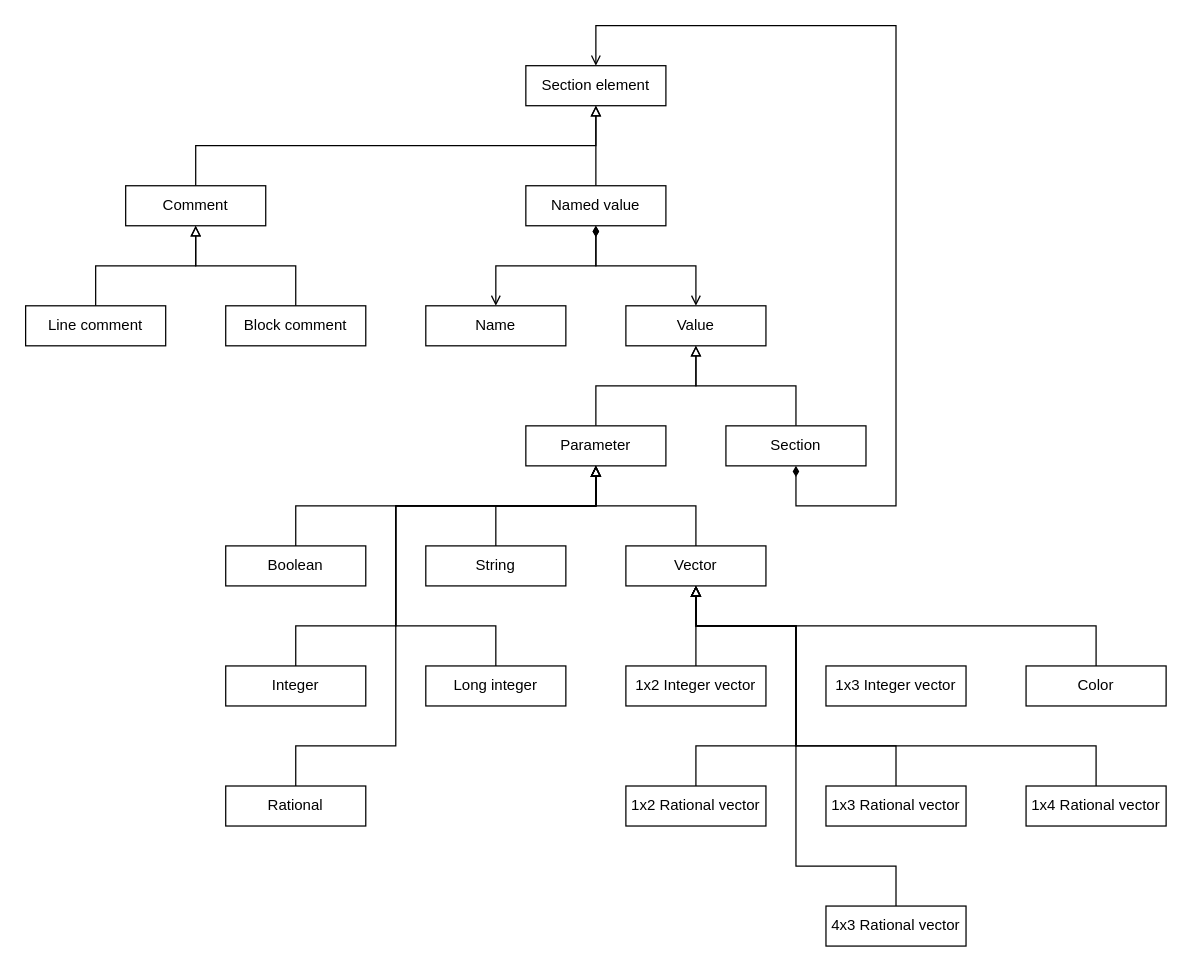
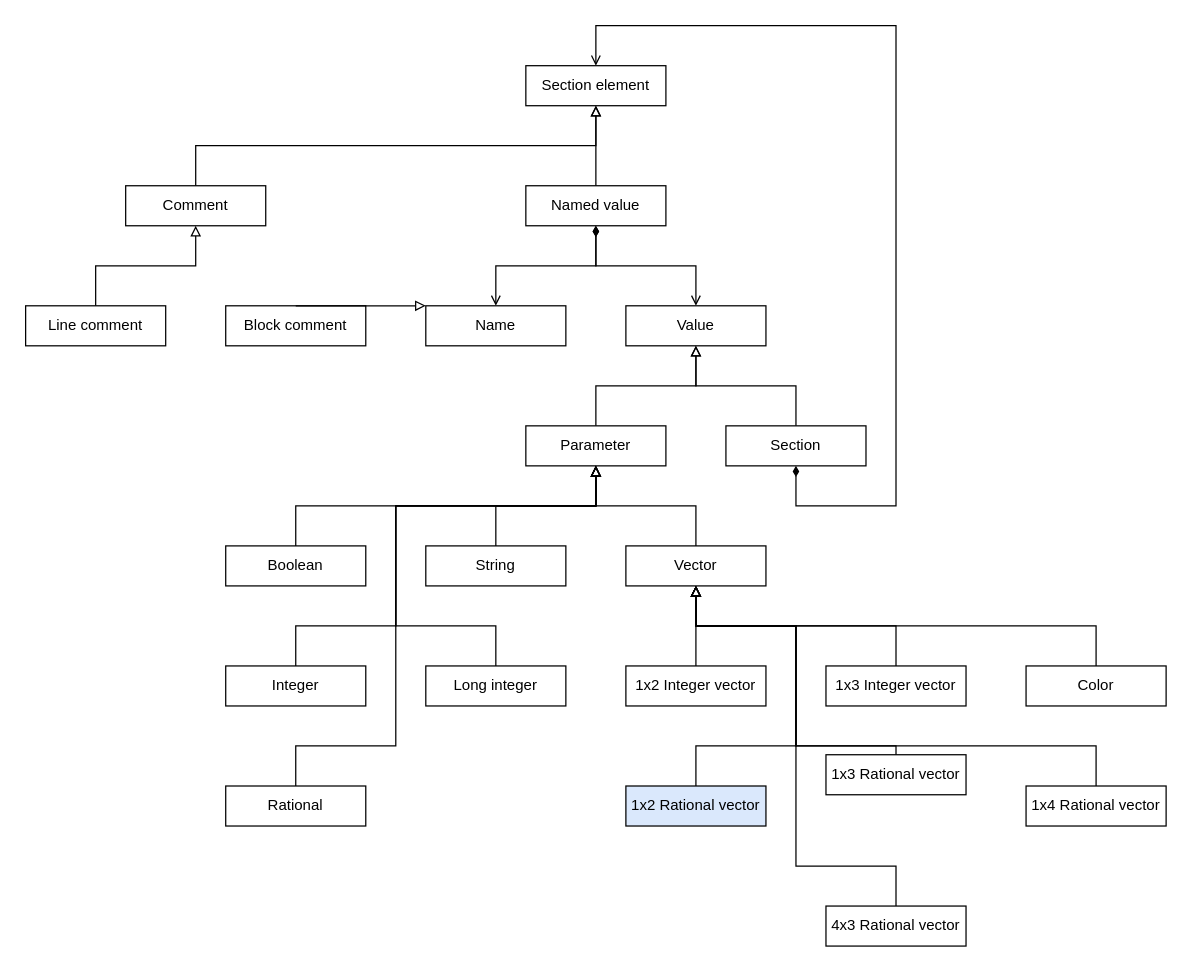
(266, 266) -> (389, 306)
none -> (896, 647)
(696, 806) -> (696, 806)
(896, 806) -> (896, 774)
